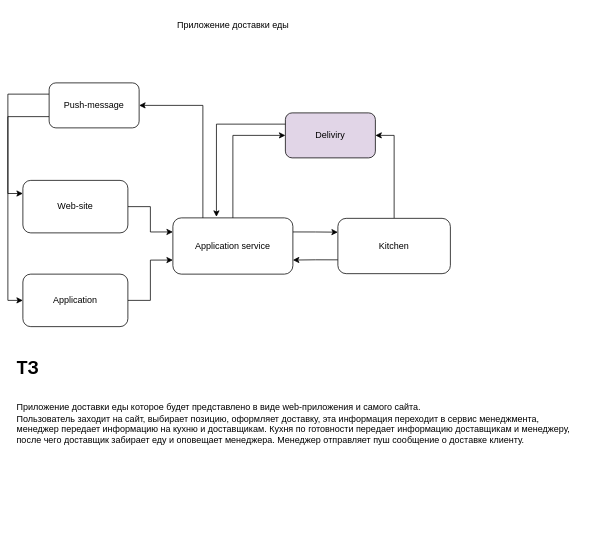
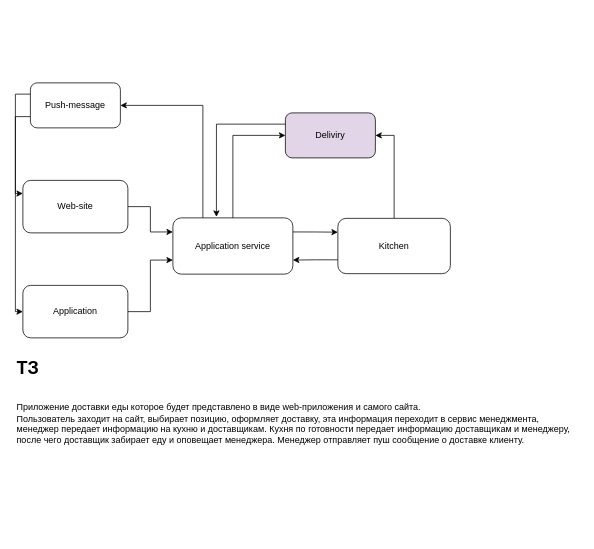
(233, 30) -> none
(94, 105) -> (75, 105)
(75, 300) -> (75, 312)
